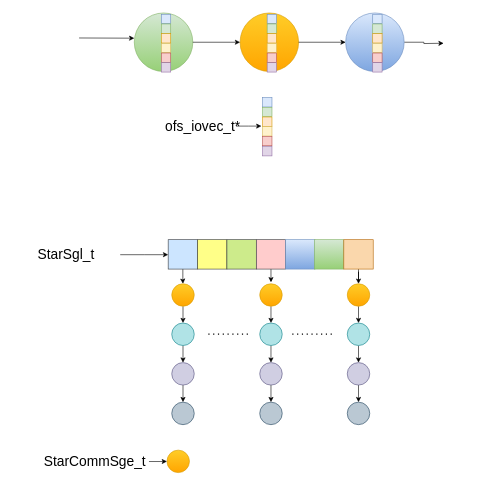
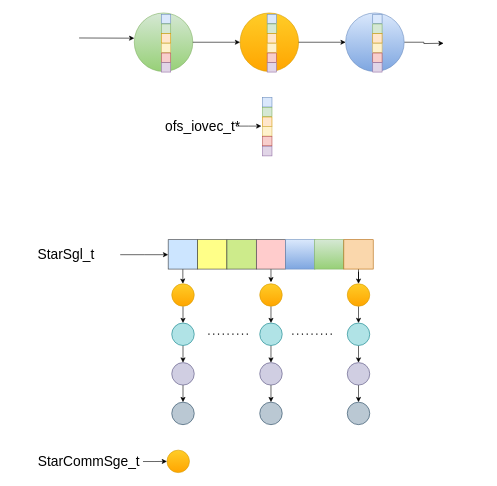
(95, 462) -> (89, 462)
